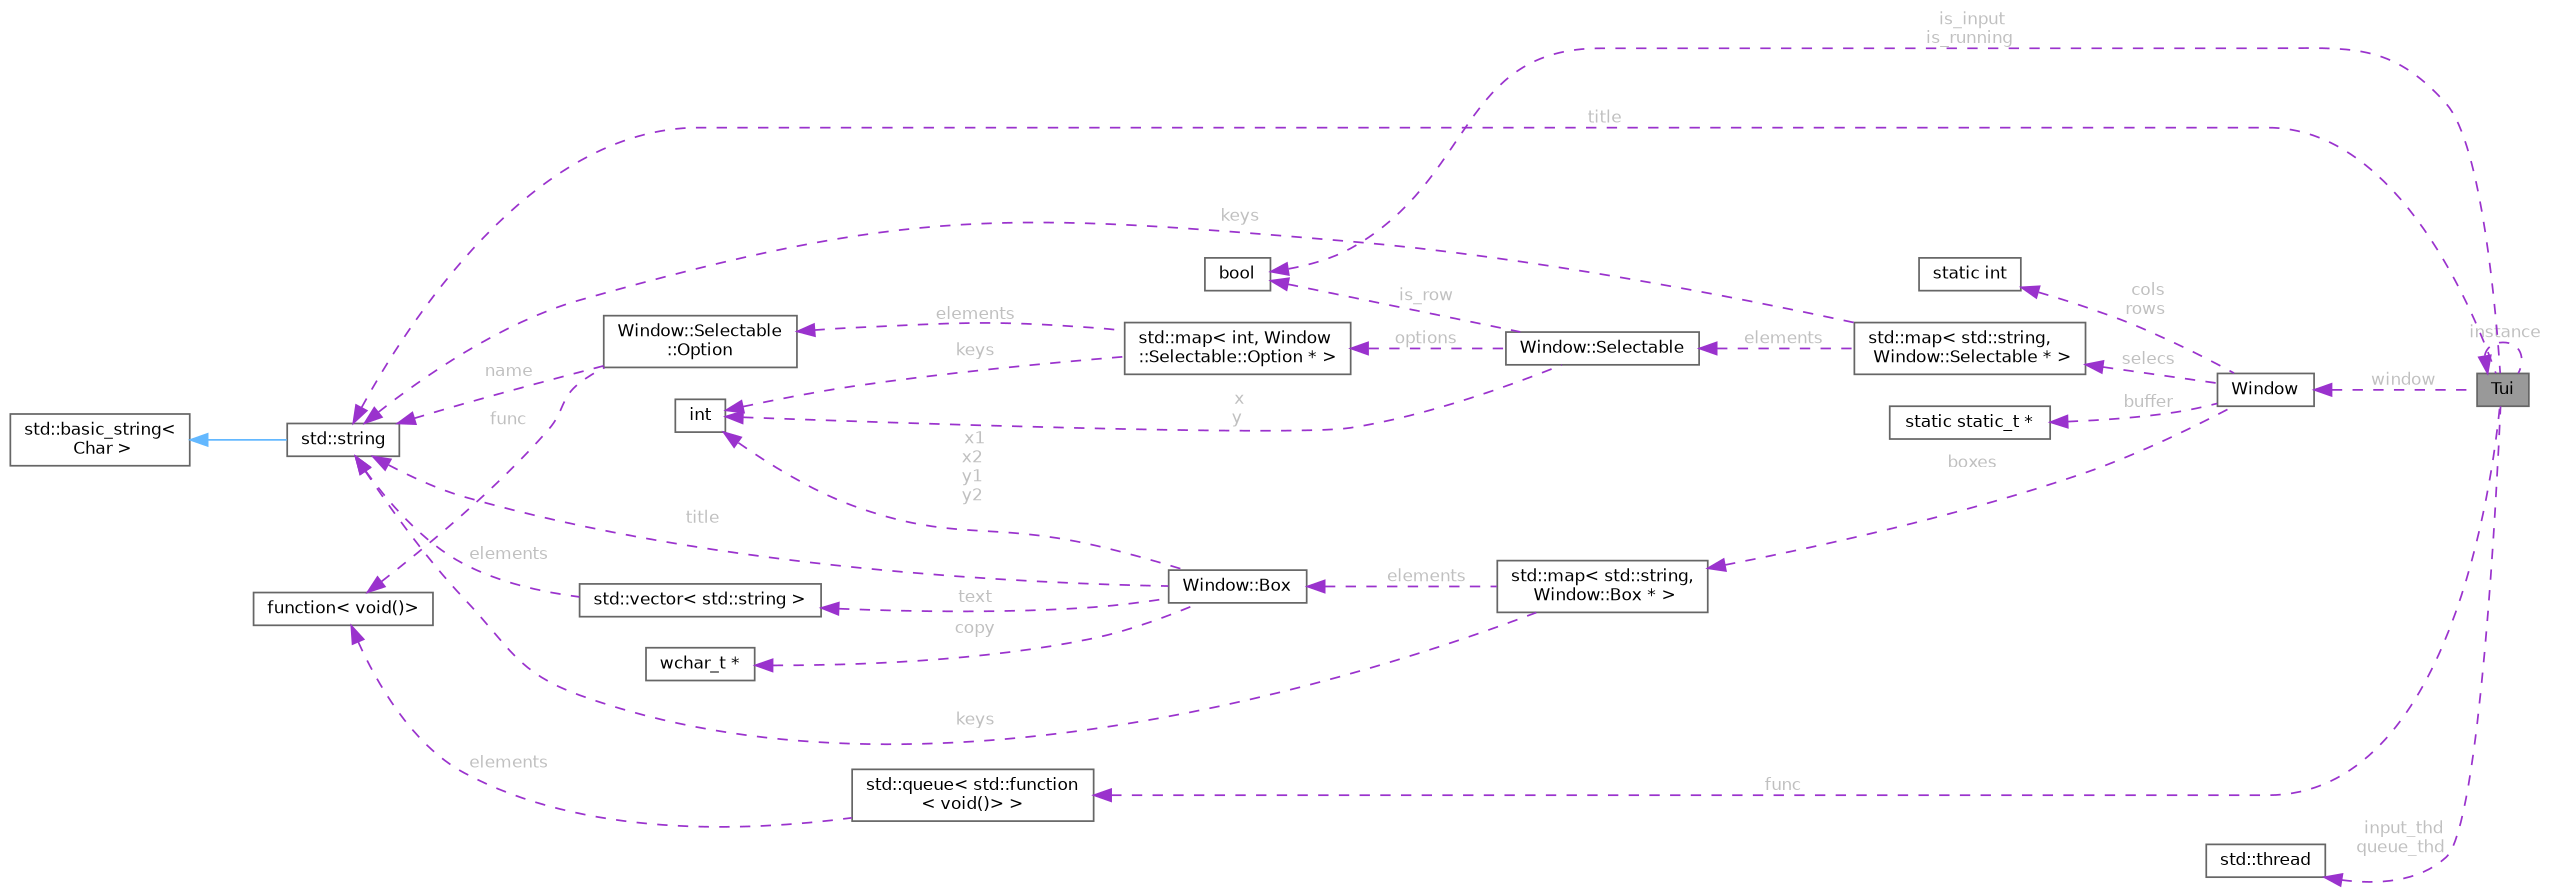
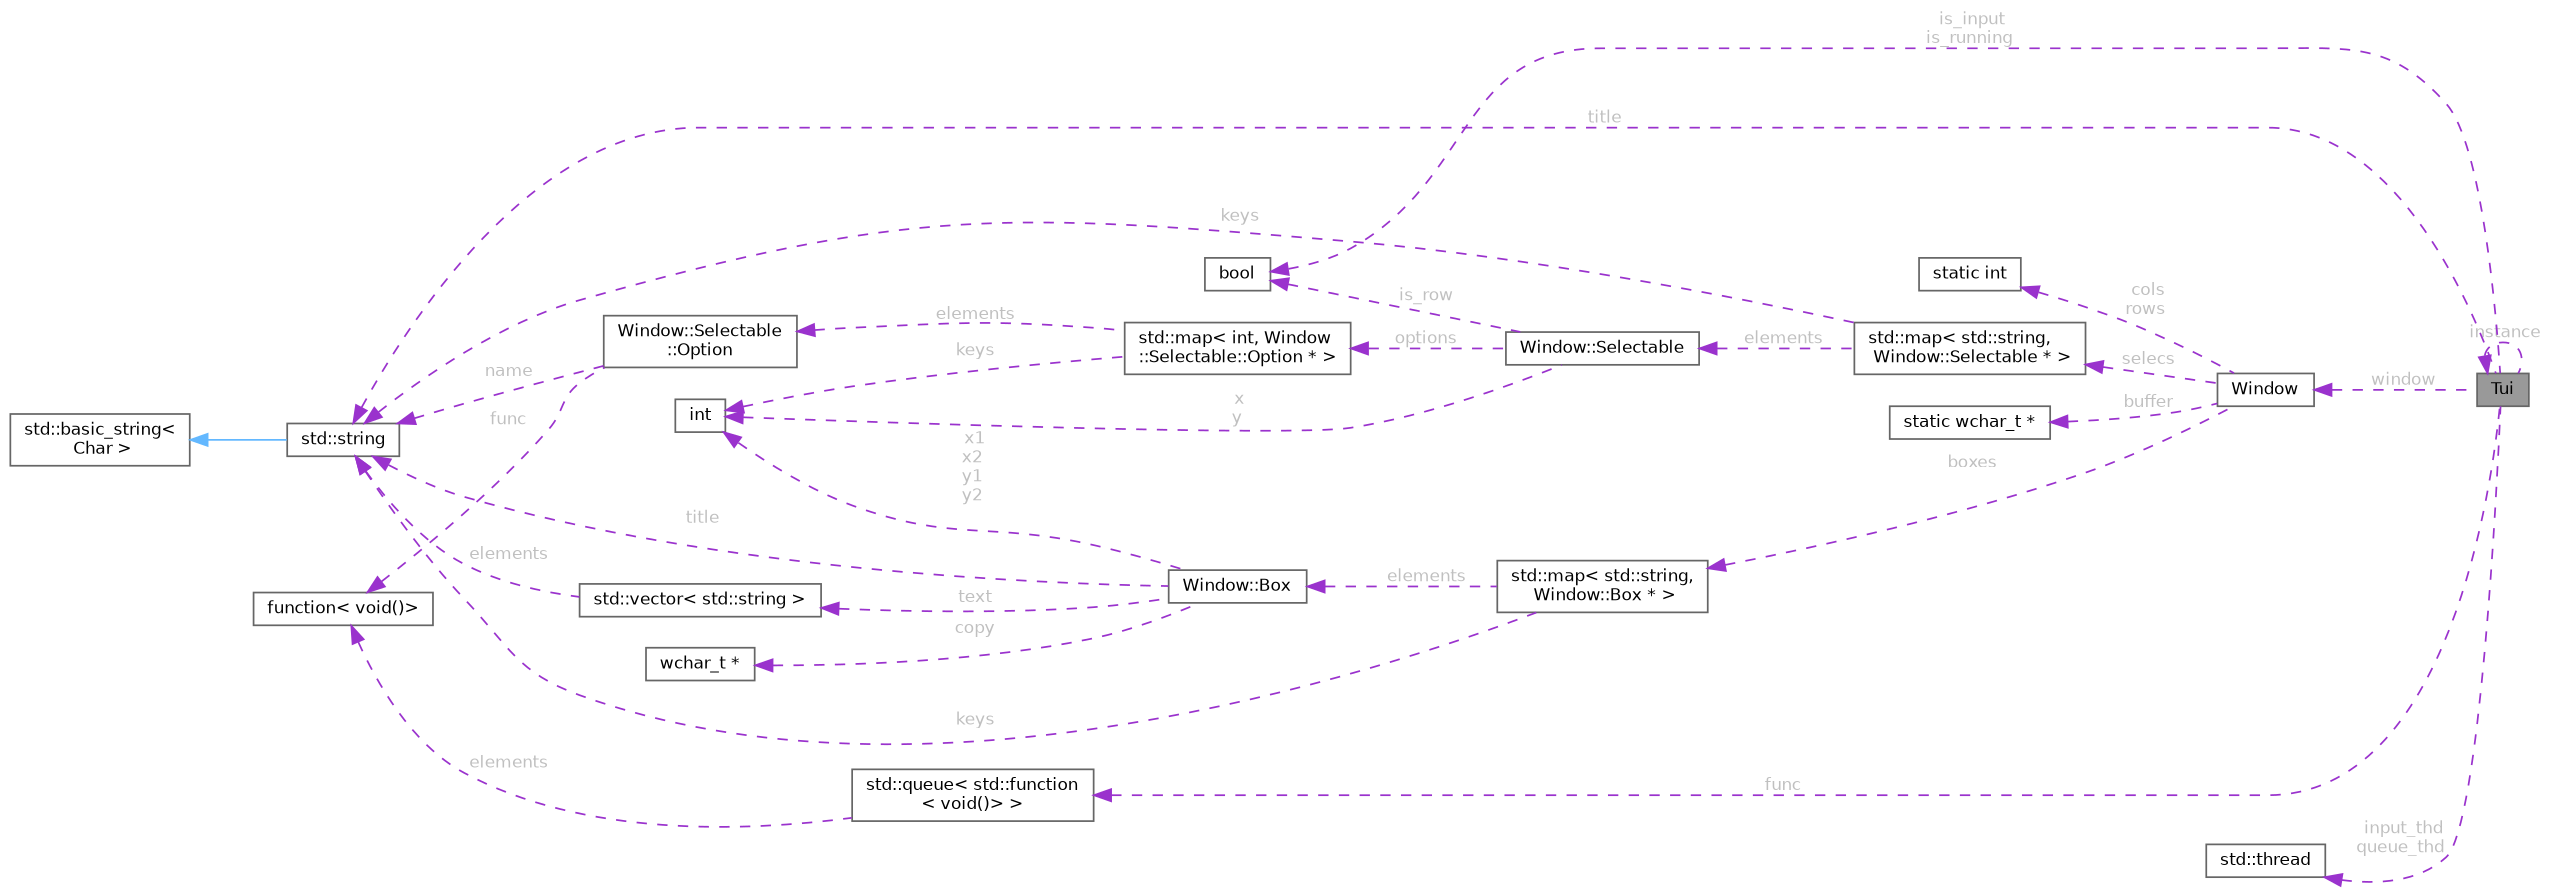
(1970, 423) -> (1970, 423)
